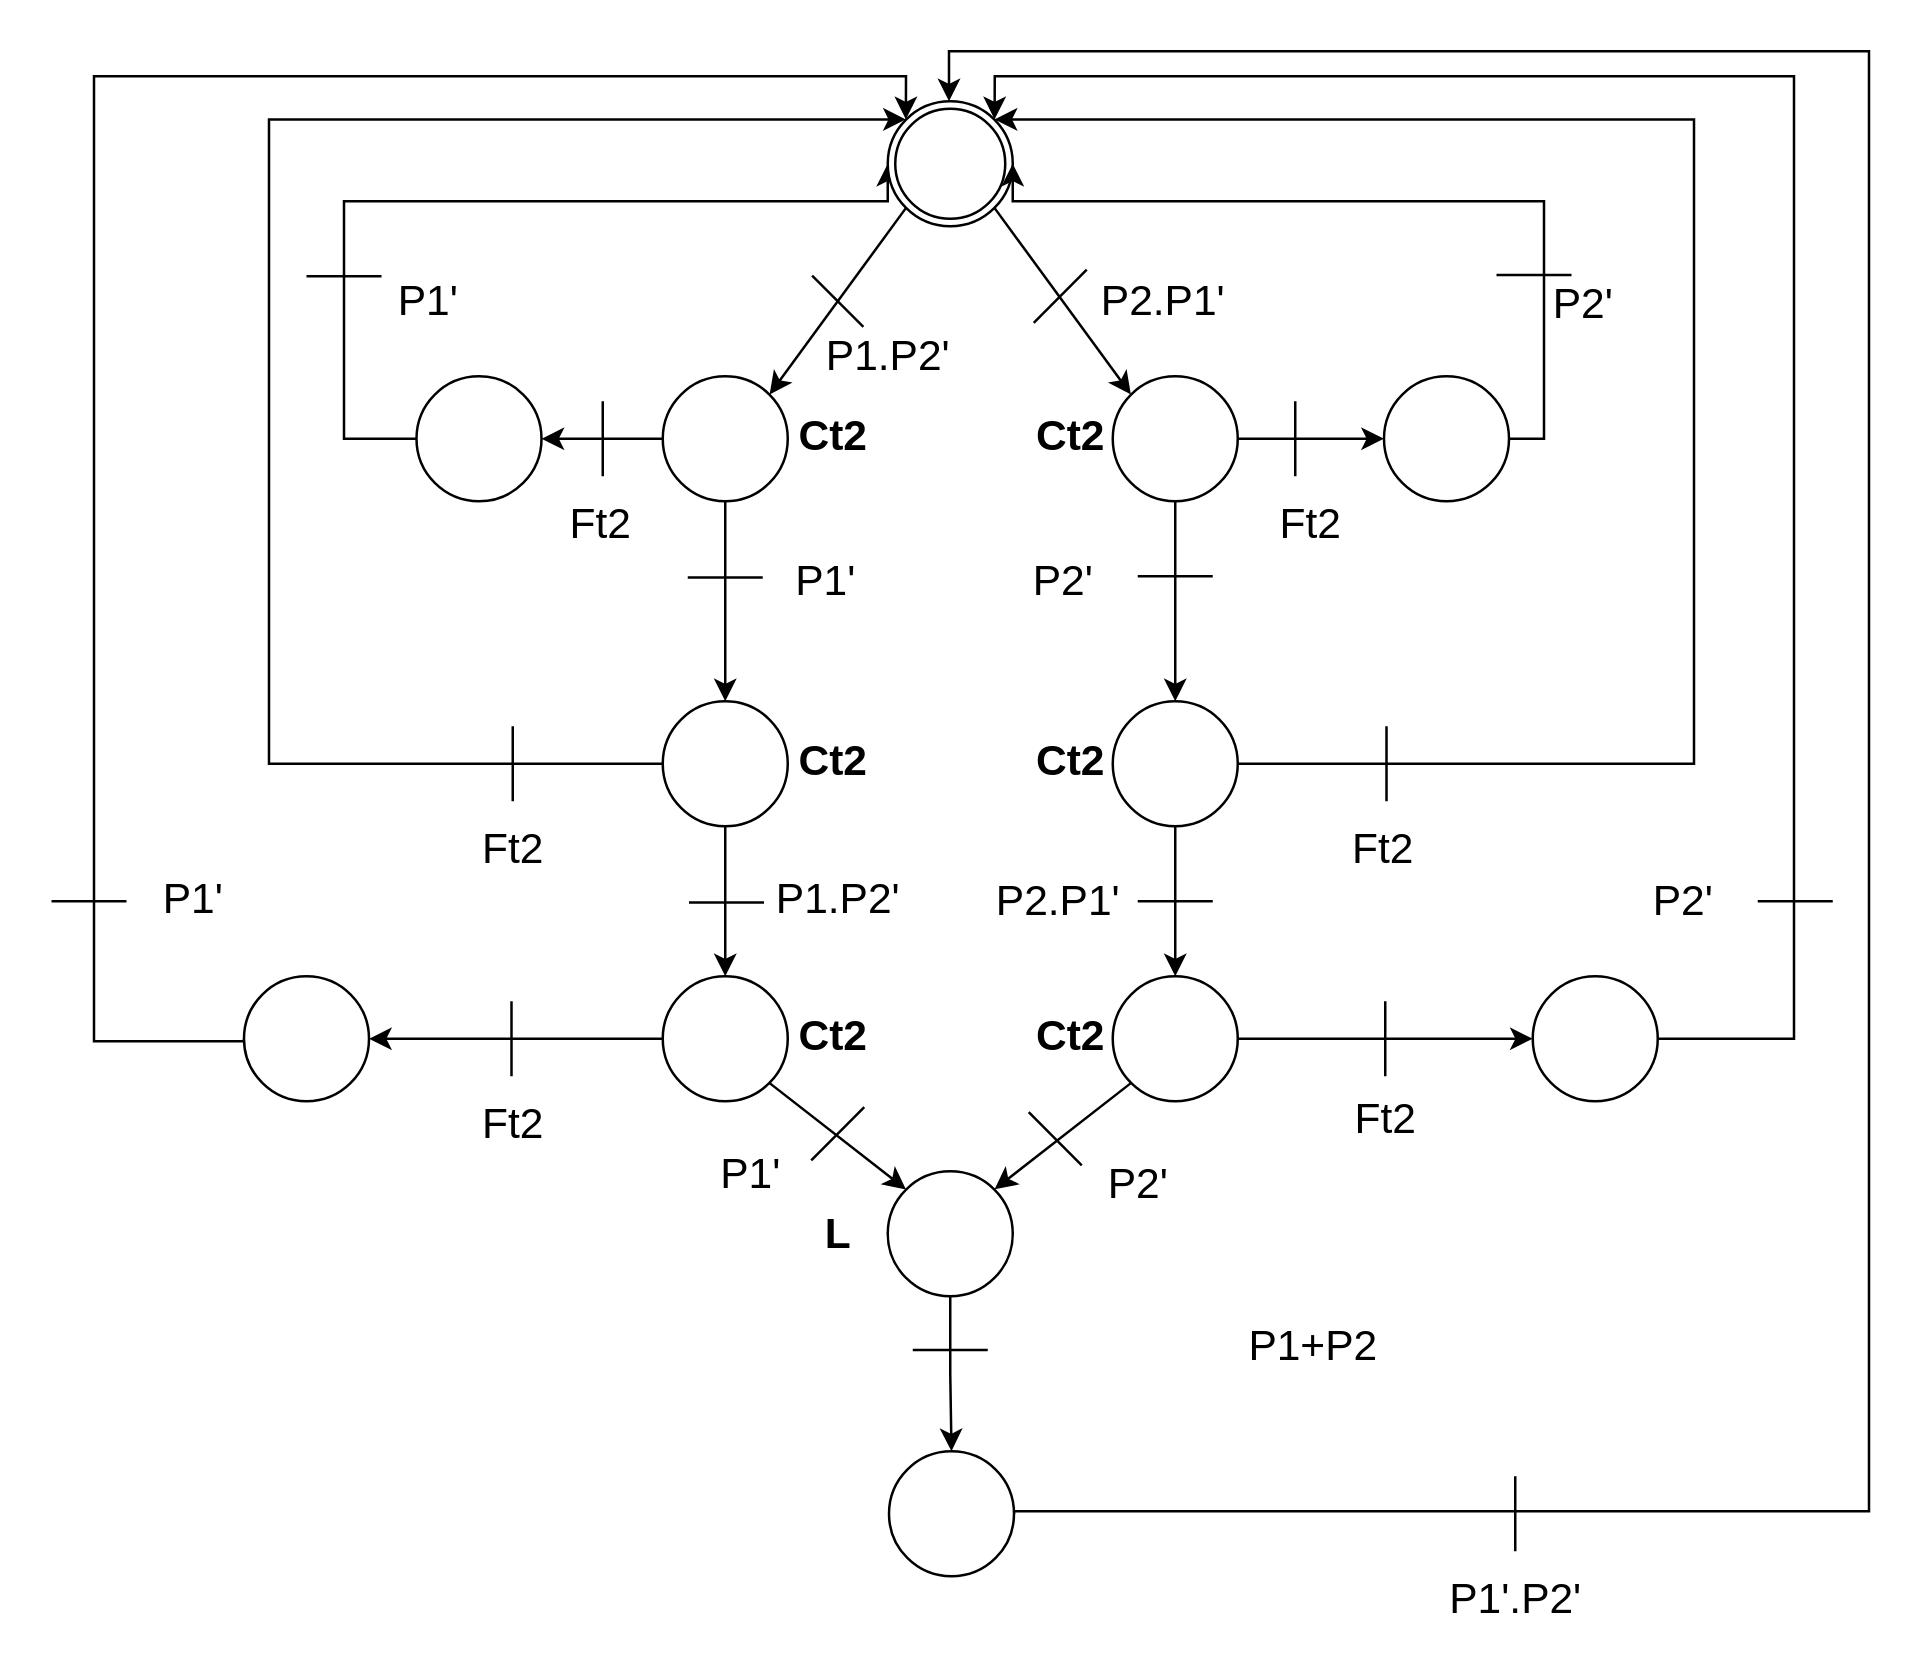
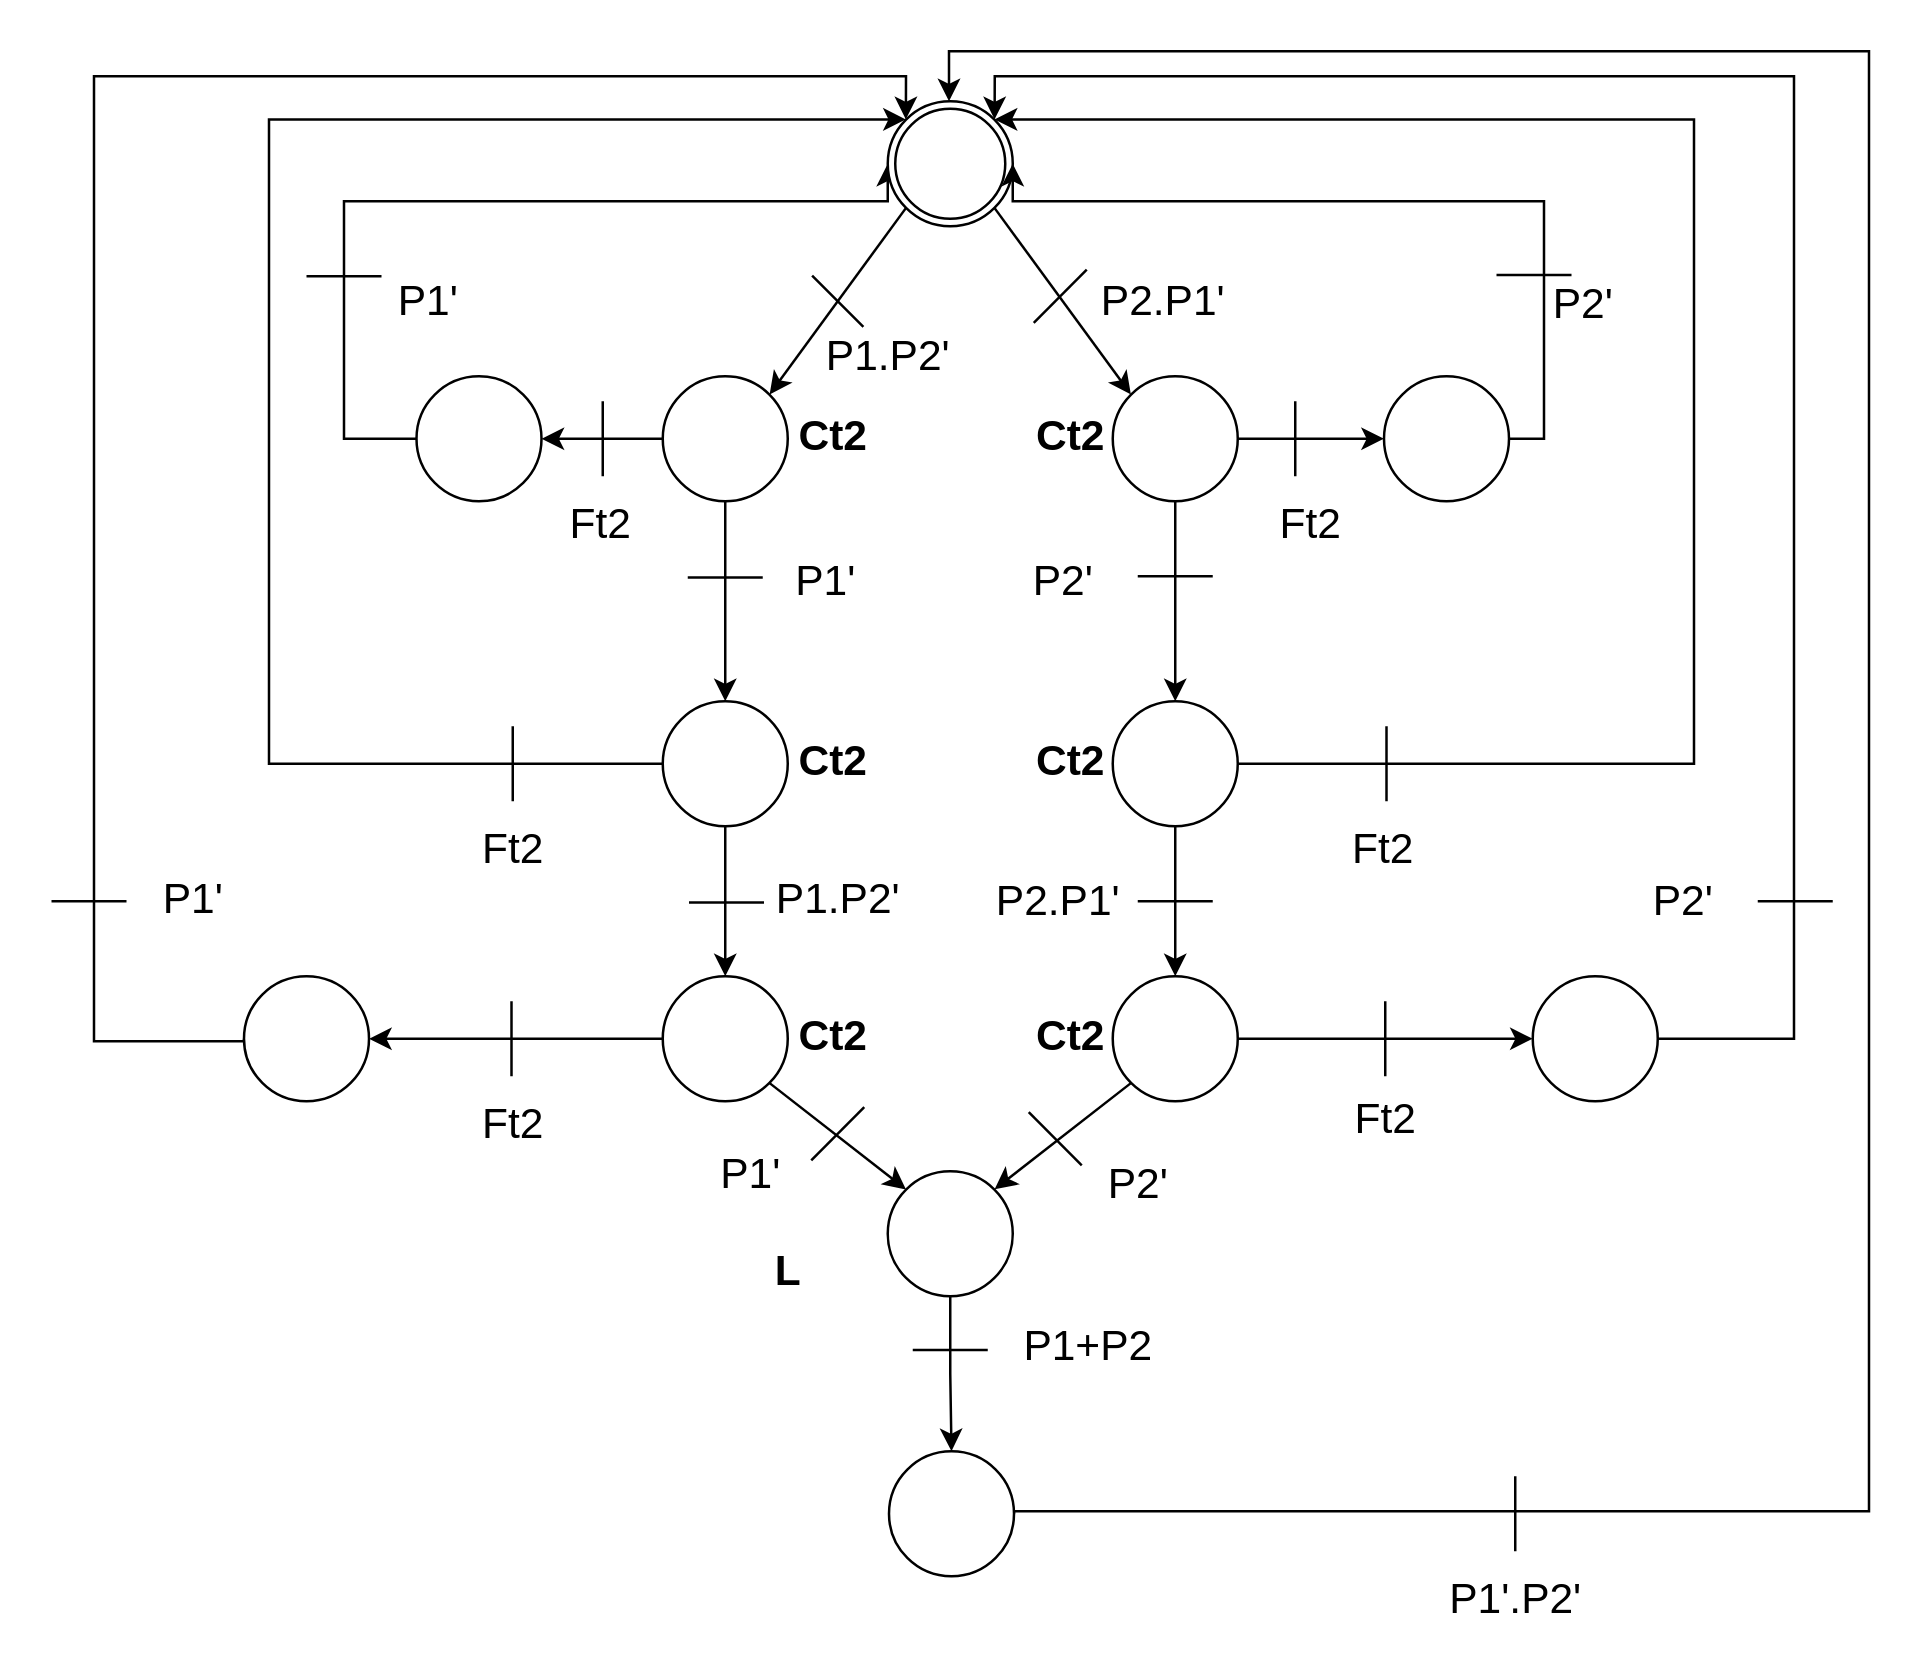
(838, 1236) -> (788, 1274)
(1313, 1349) -> (1088, 1349)
